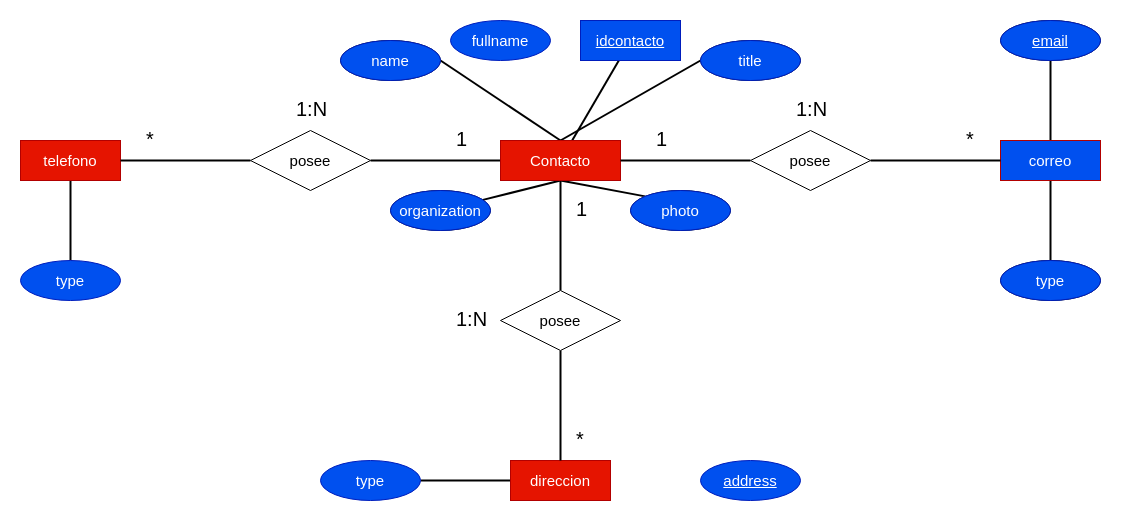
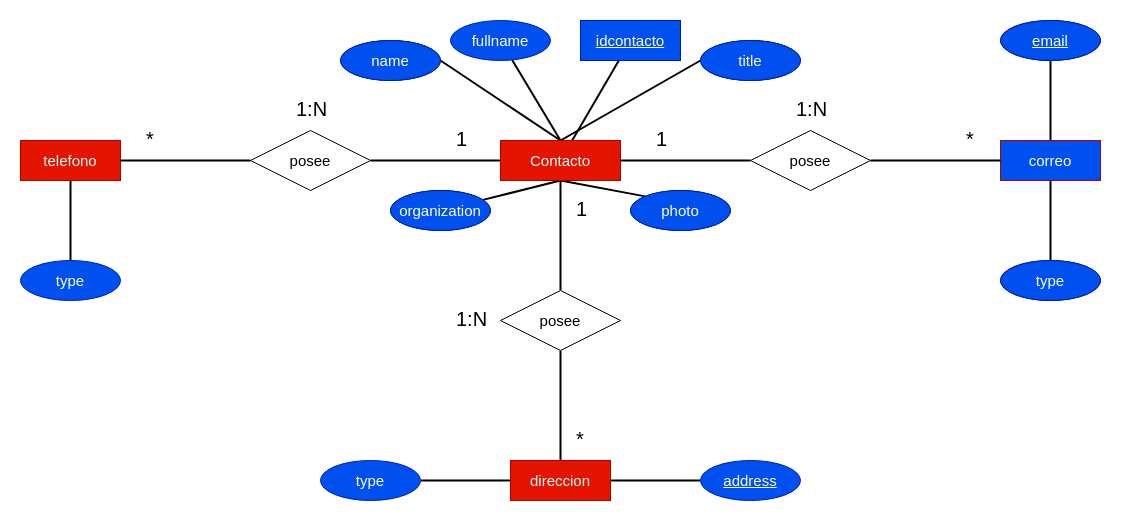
none -> (535, 98)
none -> (656, 481)
